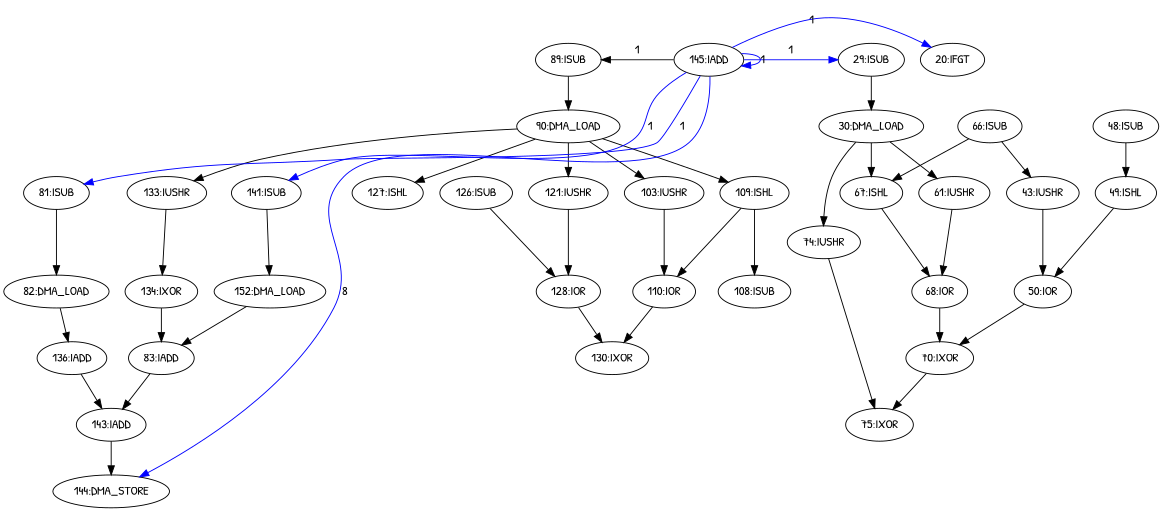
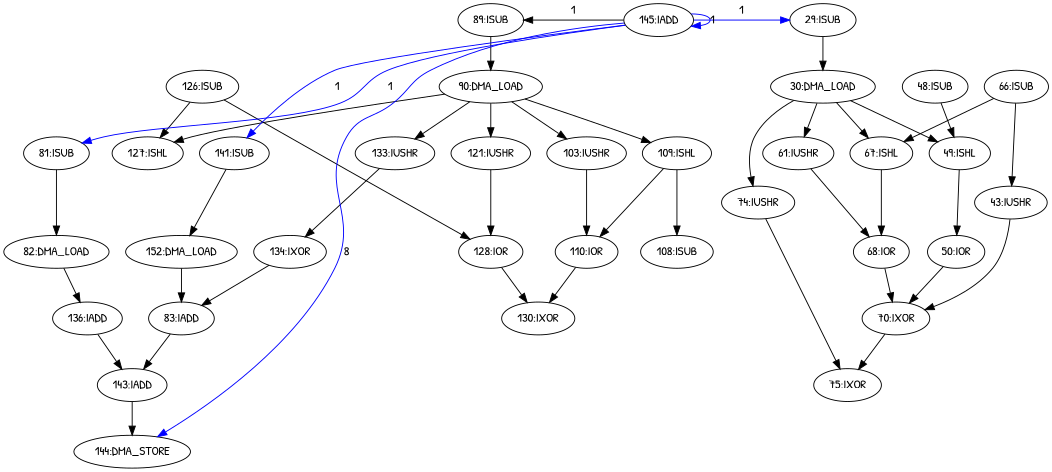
(952, 60) -> none
none -> (178, 116)
none -> (890, 119)
(1043, 238) -> (986, 275)
